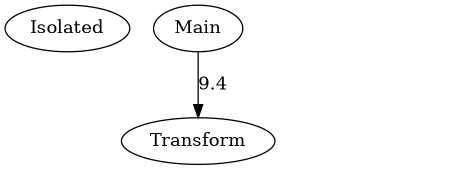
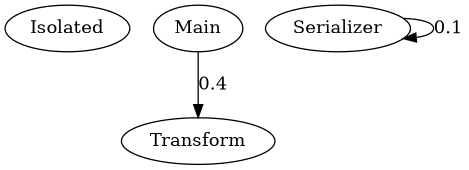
none -> (338, 28)
(213, 85) -> (213, 85)
